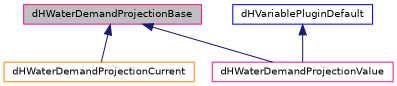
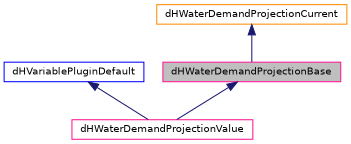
(105, 48) -> (252, 49)
